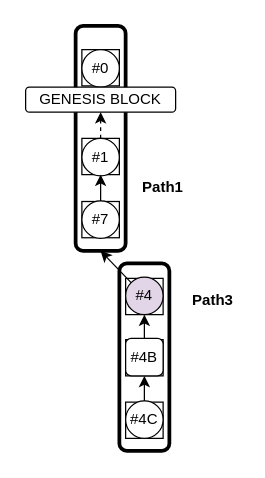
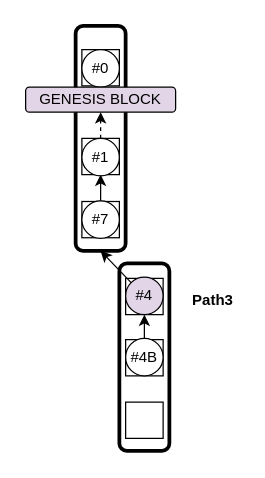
(101, 99) -> (101, 99)
(163, 187) -> none
(144, 357) -> (144, 357)
(144, 393) -> none
(144, 419) -> none
